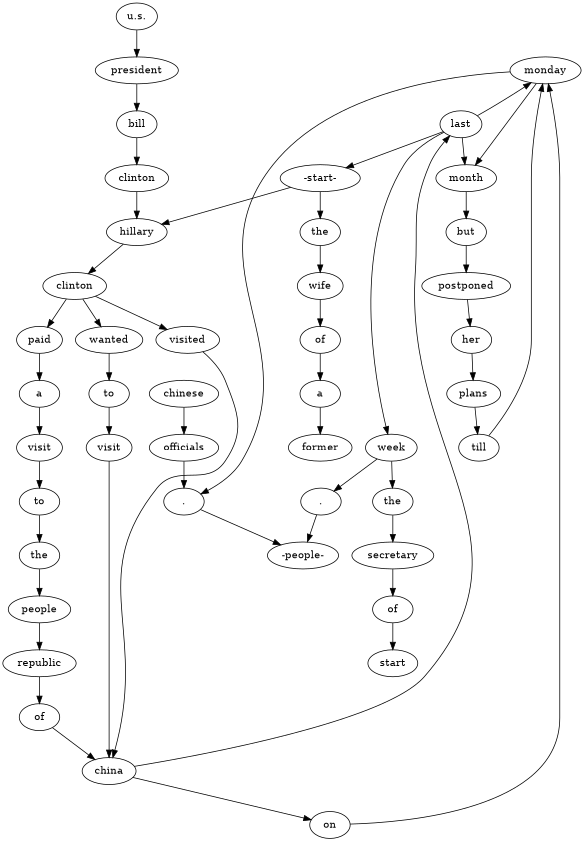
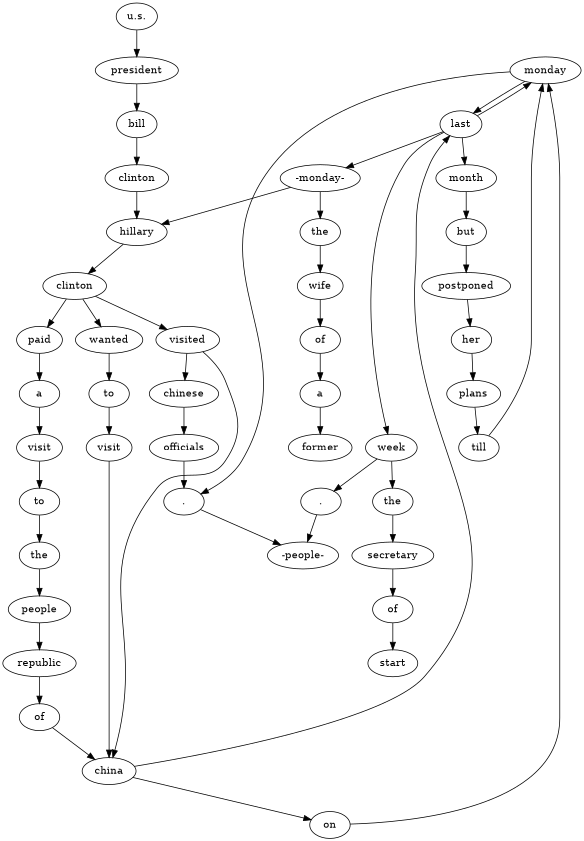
(508, 121) -> (502, 95)
(320, 178) -> (320, 178)
none -> (186, 363)
